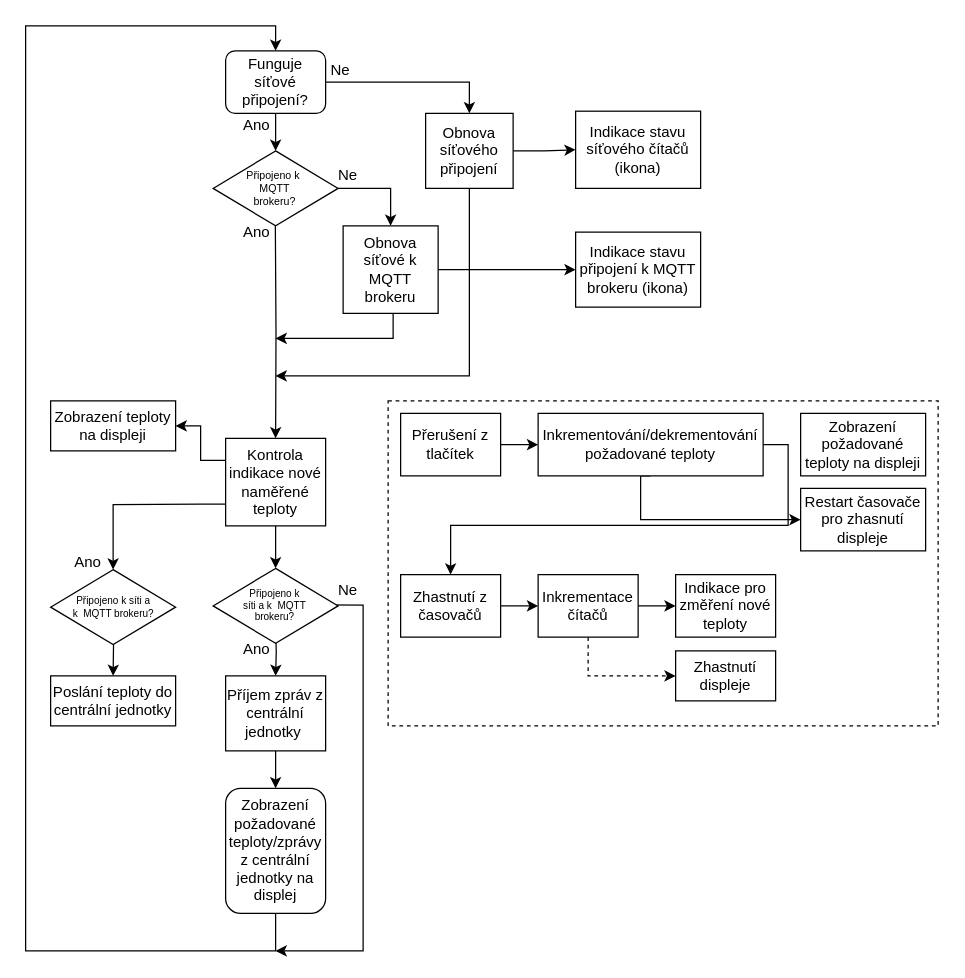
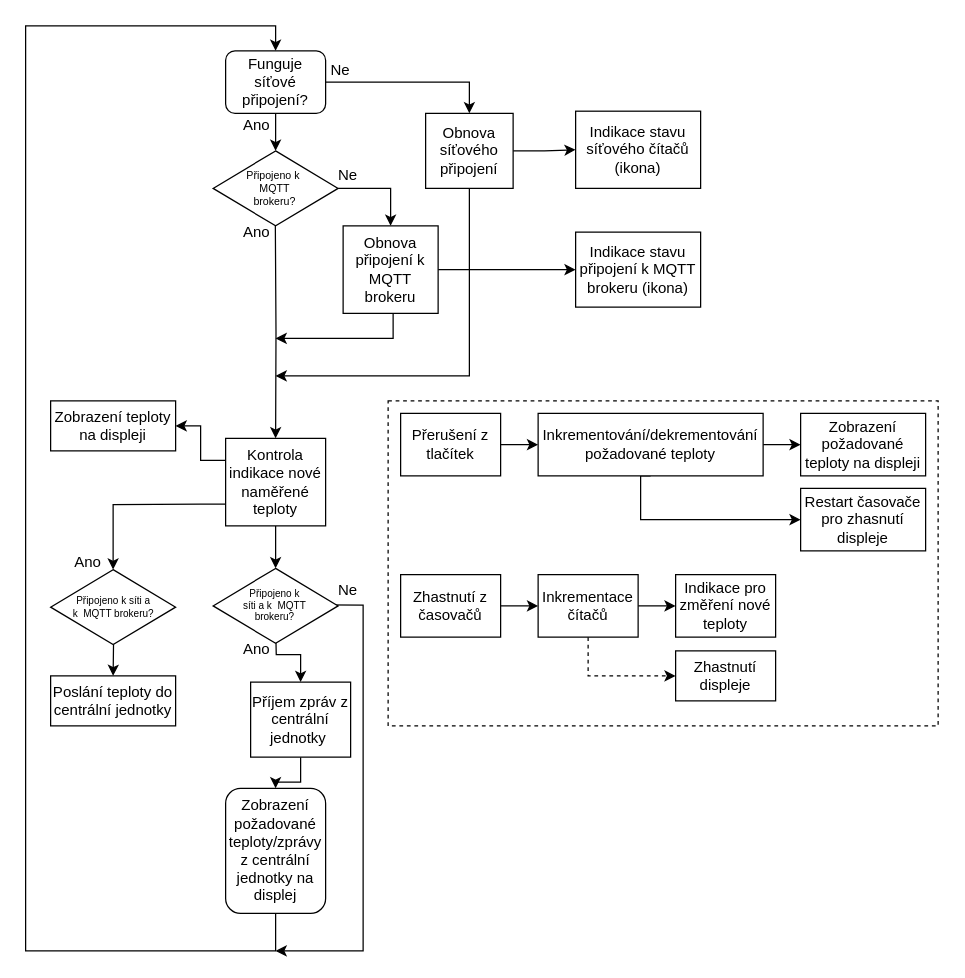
(391, 269) -> (391, 269)
(641, 525) -> (789, 444)
(276, 713) -> (301, 719)
